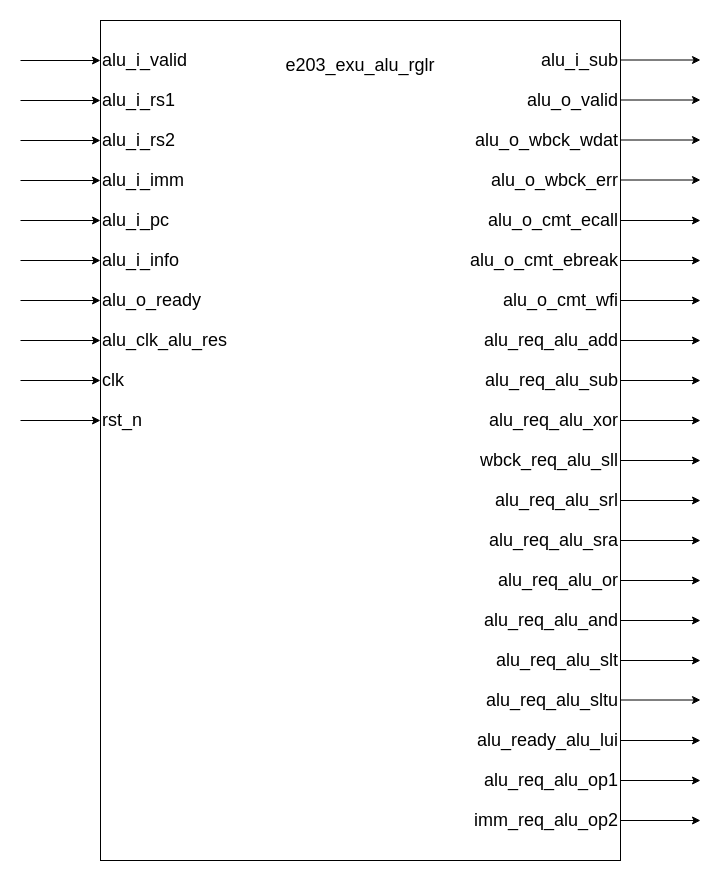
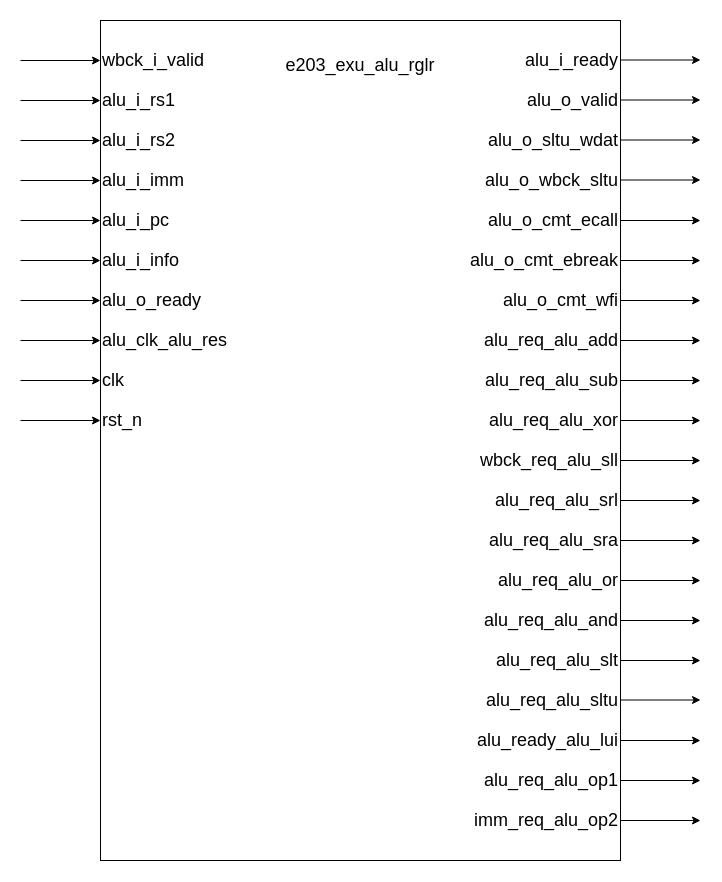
(133, 61) -> (138, 61)
(591, 61) -> (585, 61)
(570, 141) -> (571, 141)
(573, 181) -> (571, 181)
